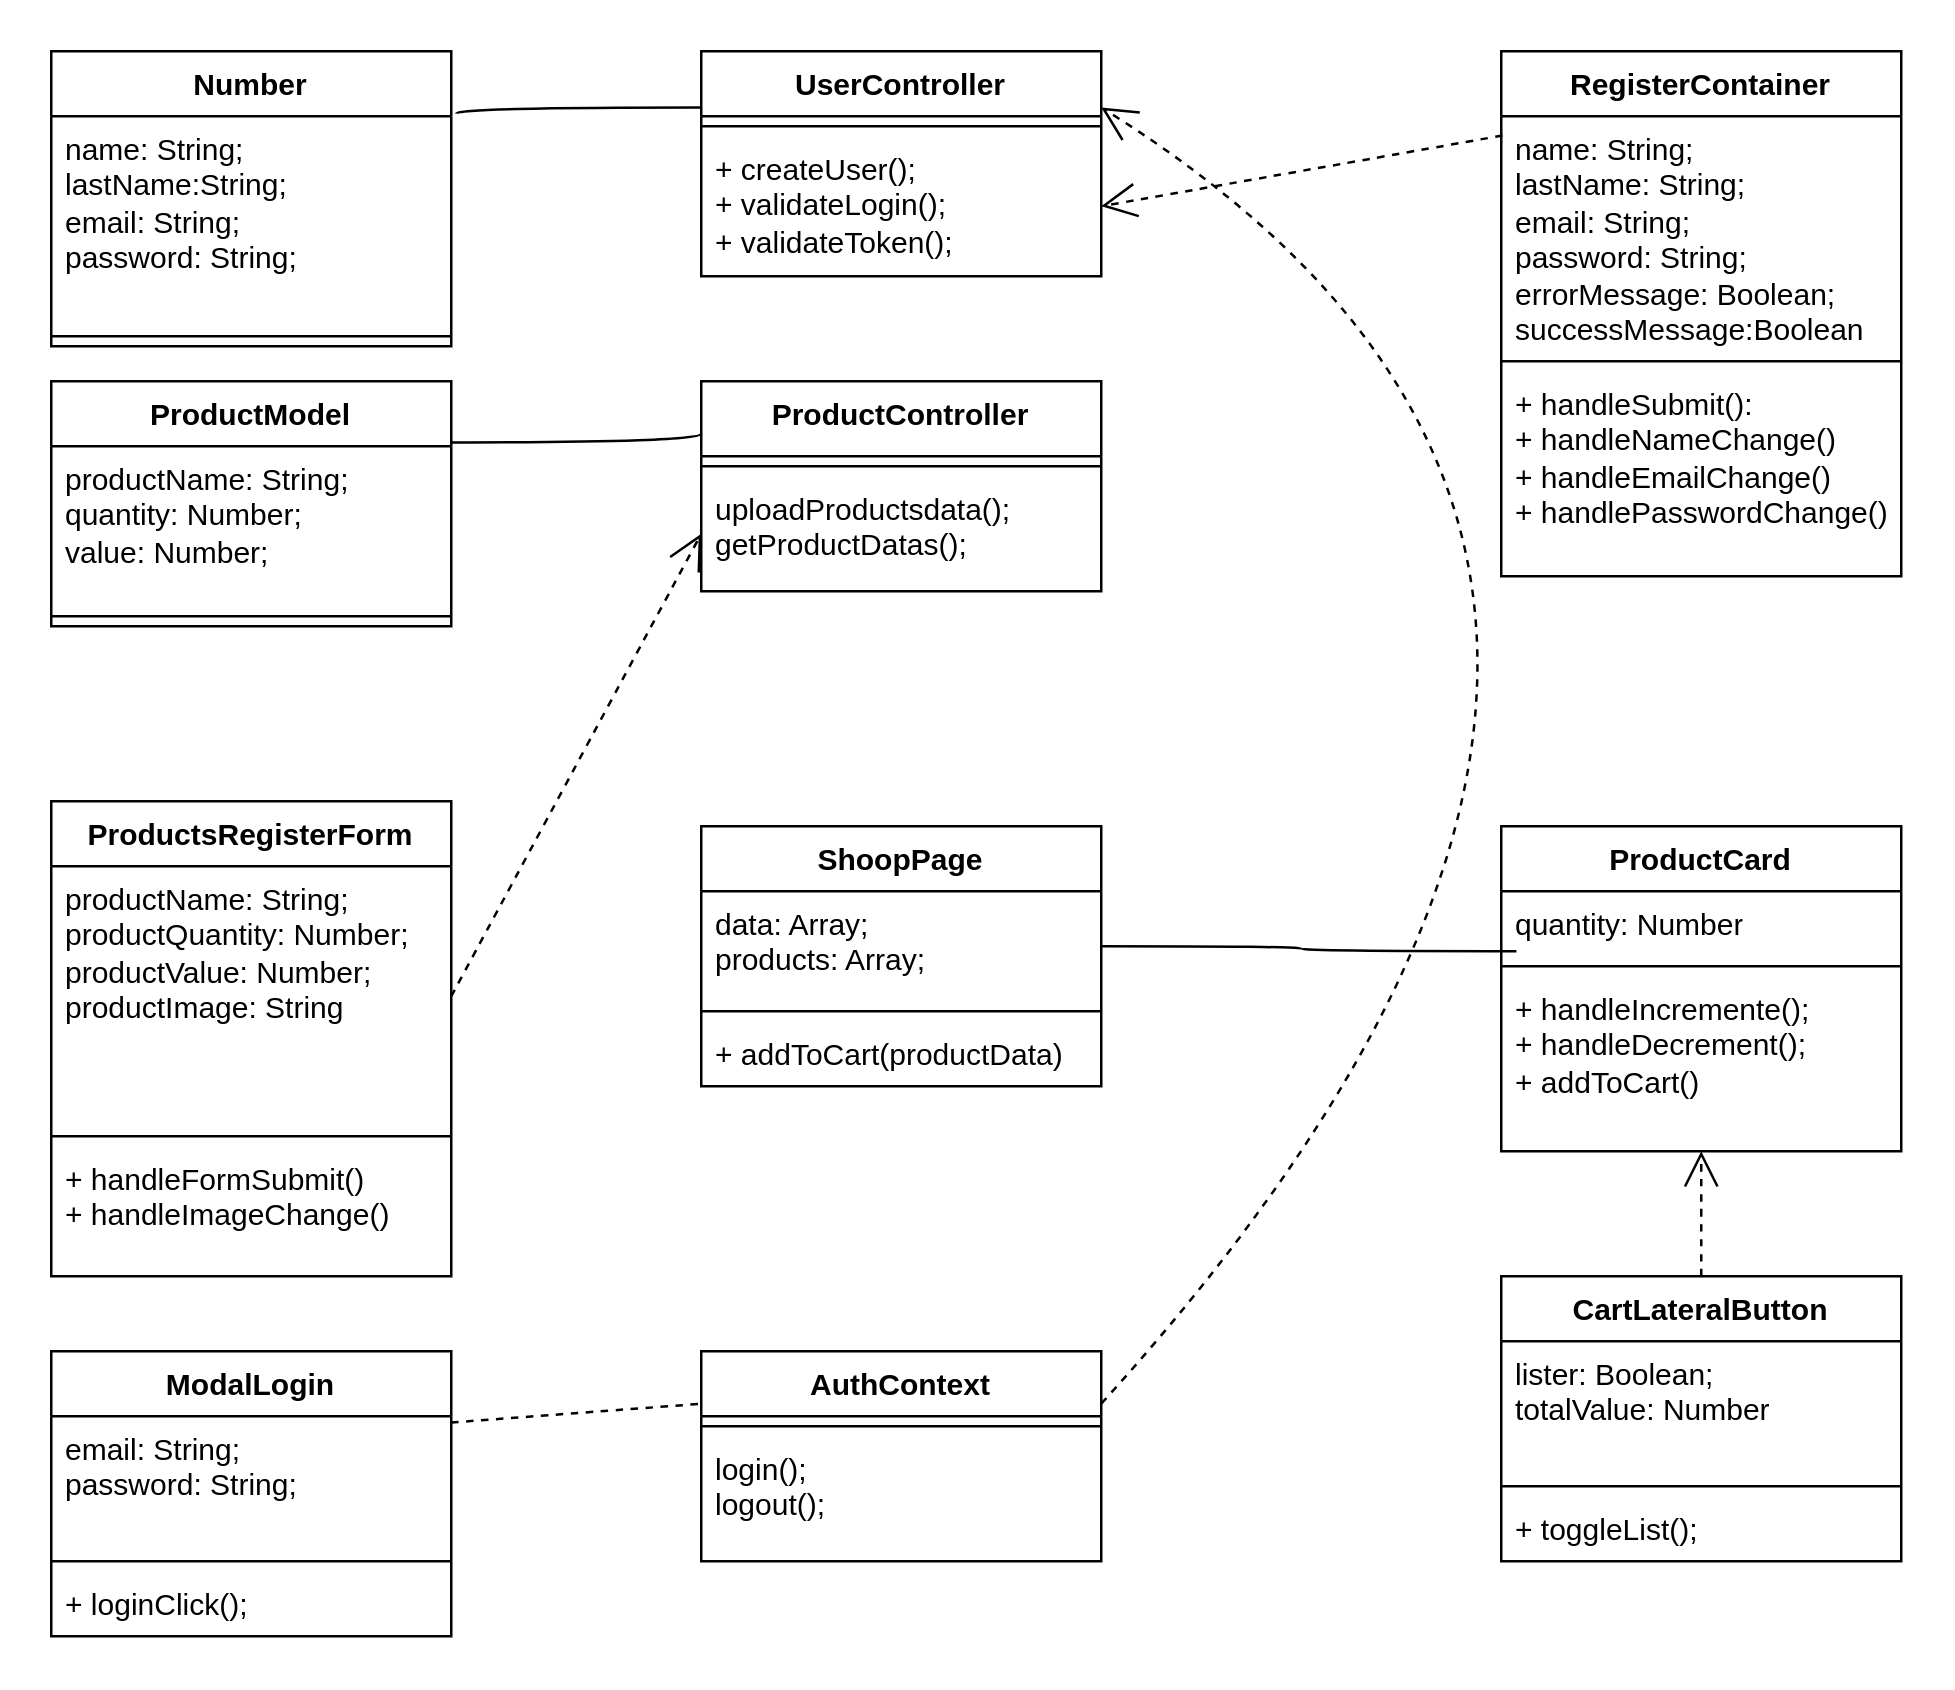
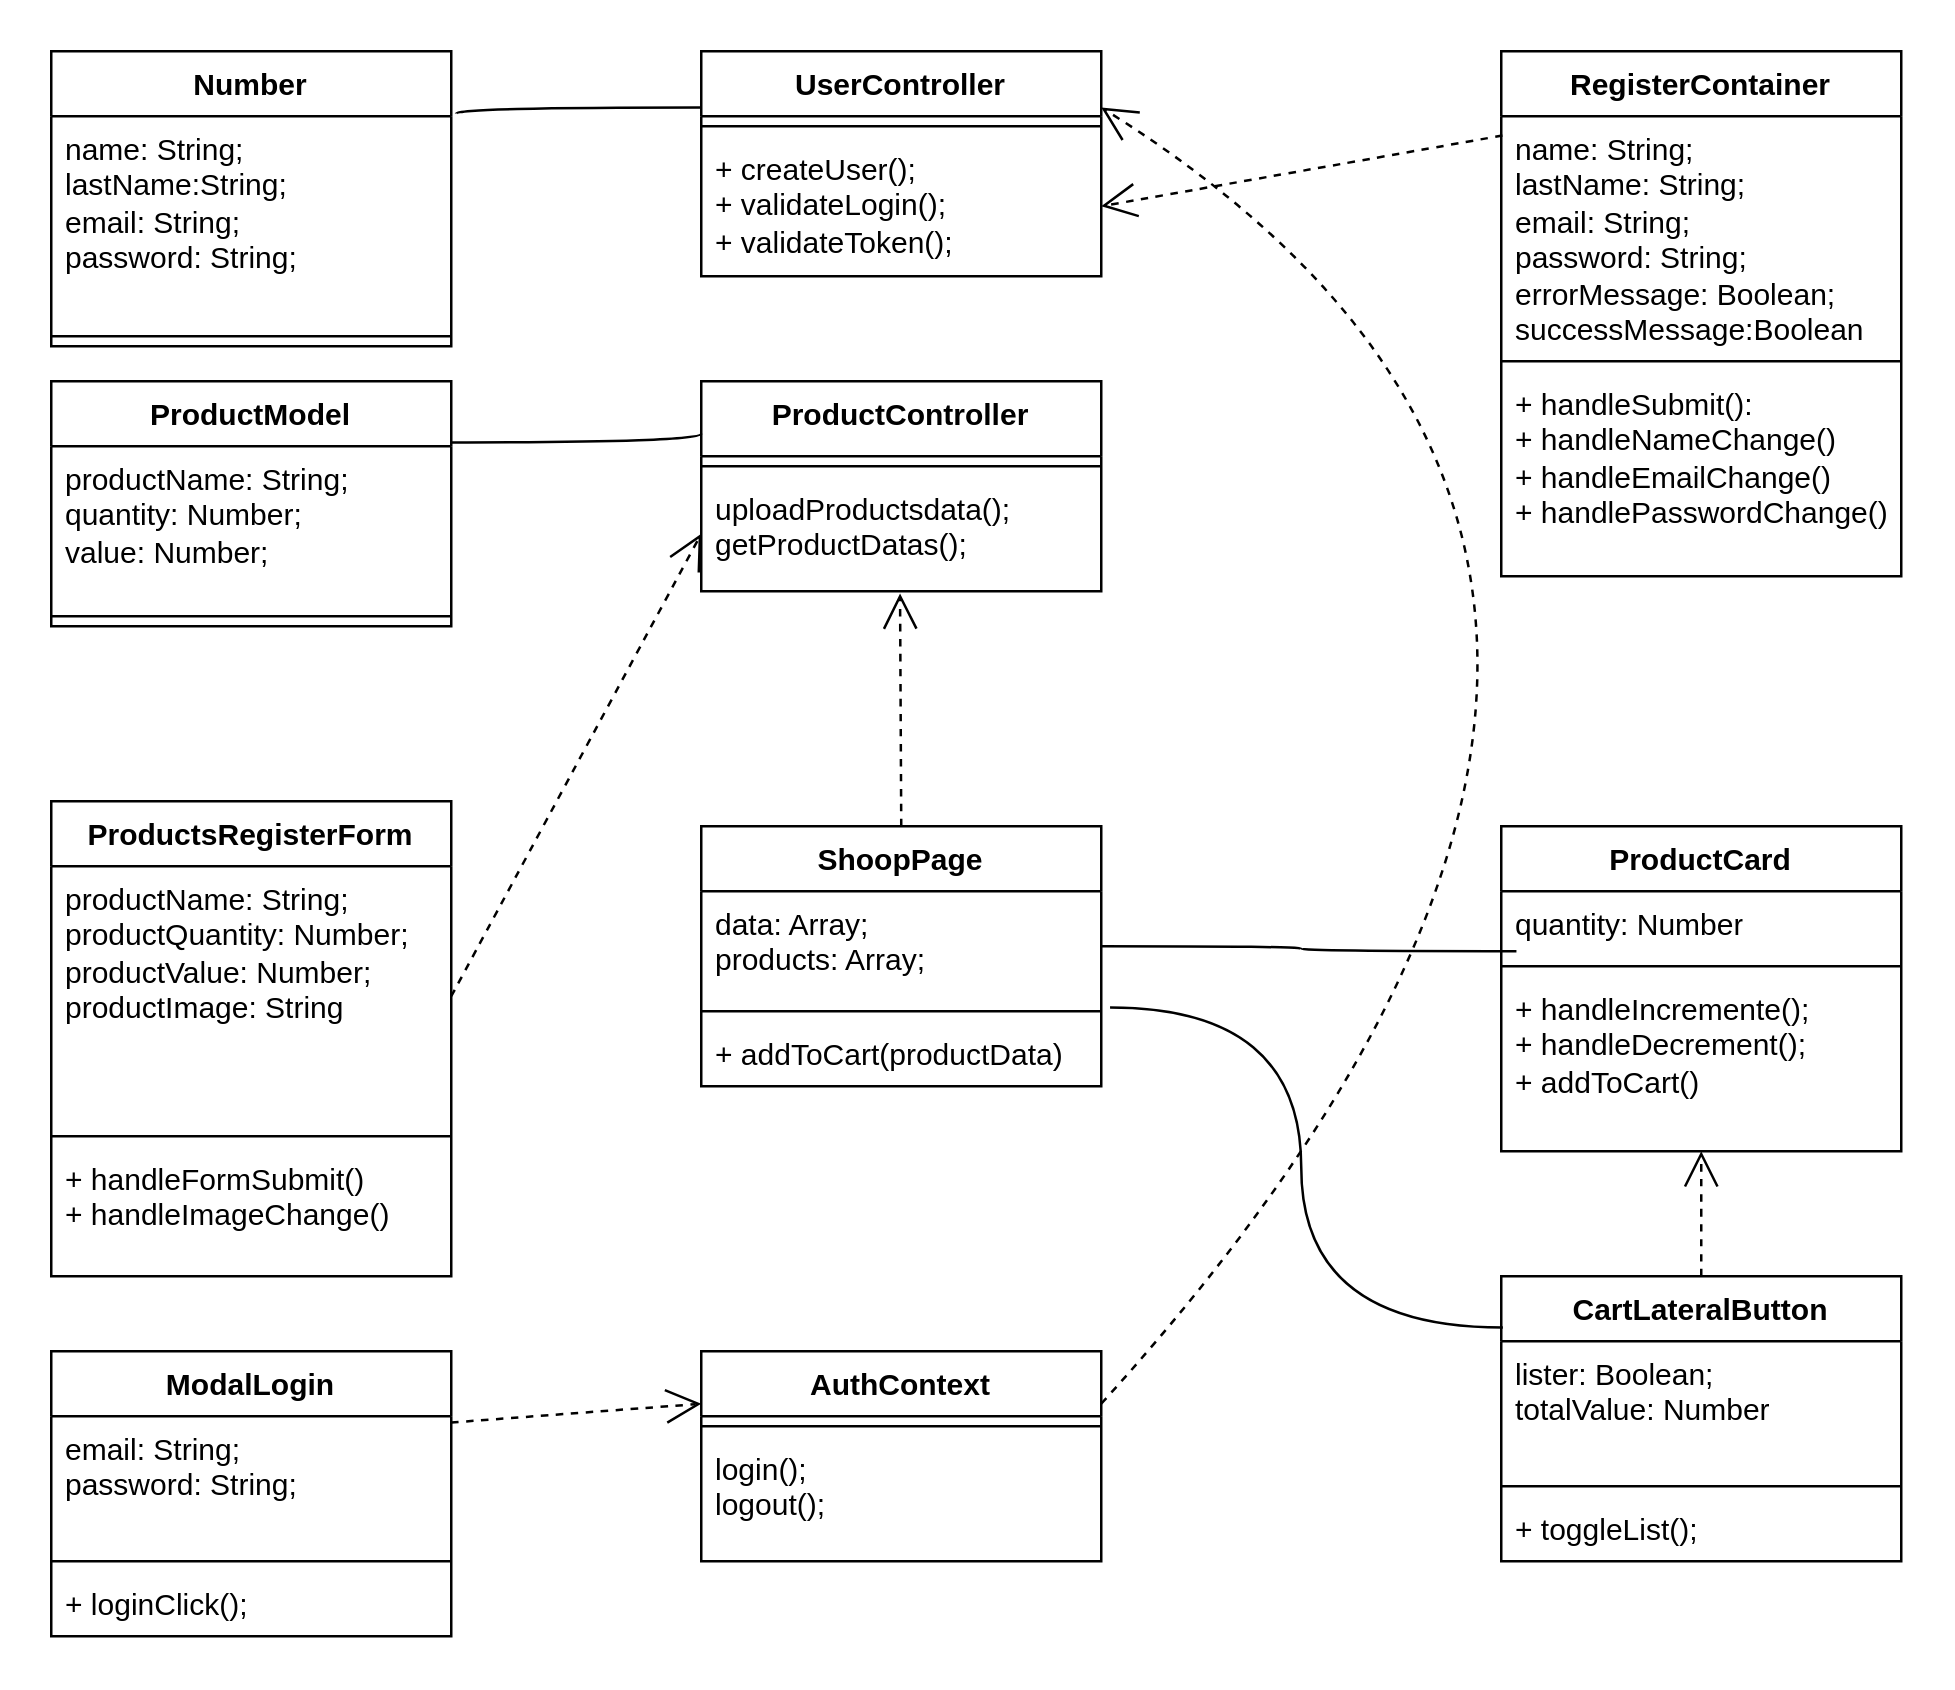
none -> (901, 712)
none -> (1355, 1290)
(694, 1404) -> (692, 1404)
